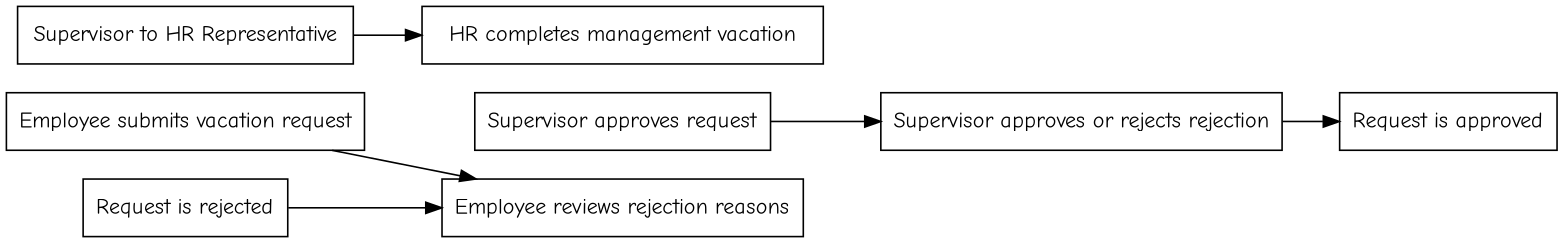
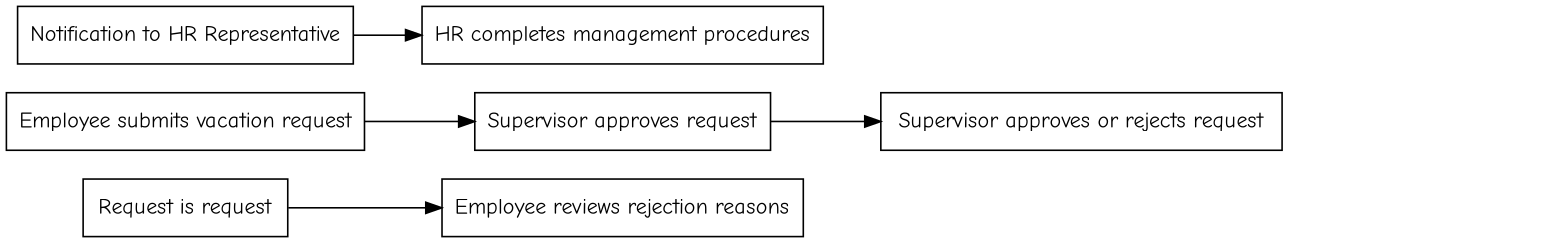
(185, 35) -> (185, 35)
(623, 35) -> (623, 35)
(1081, 121) -> (1081, 121)
(1448, 121) -> none
(396, 163) -> (412, 121)
(185, 208) -> (185, 208)
